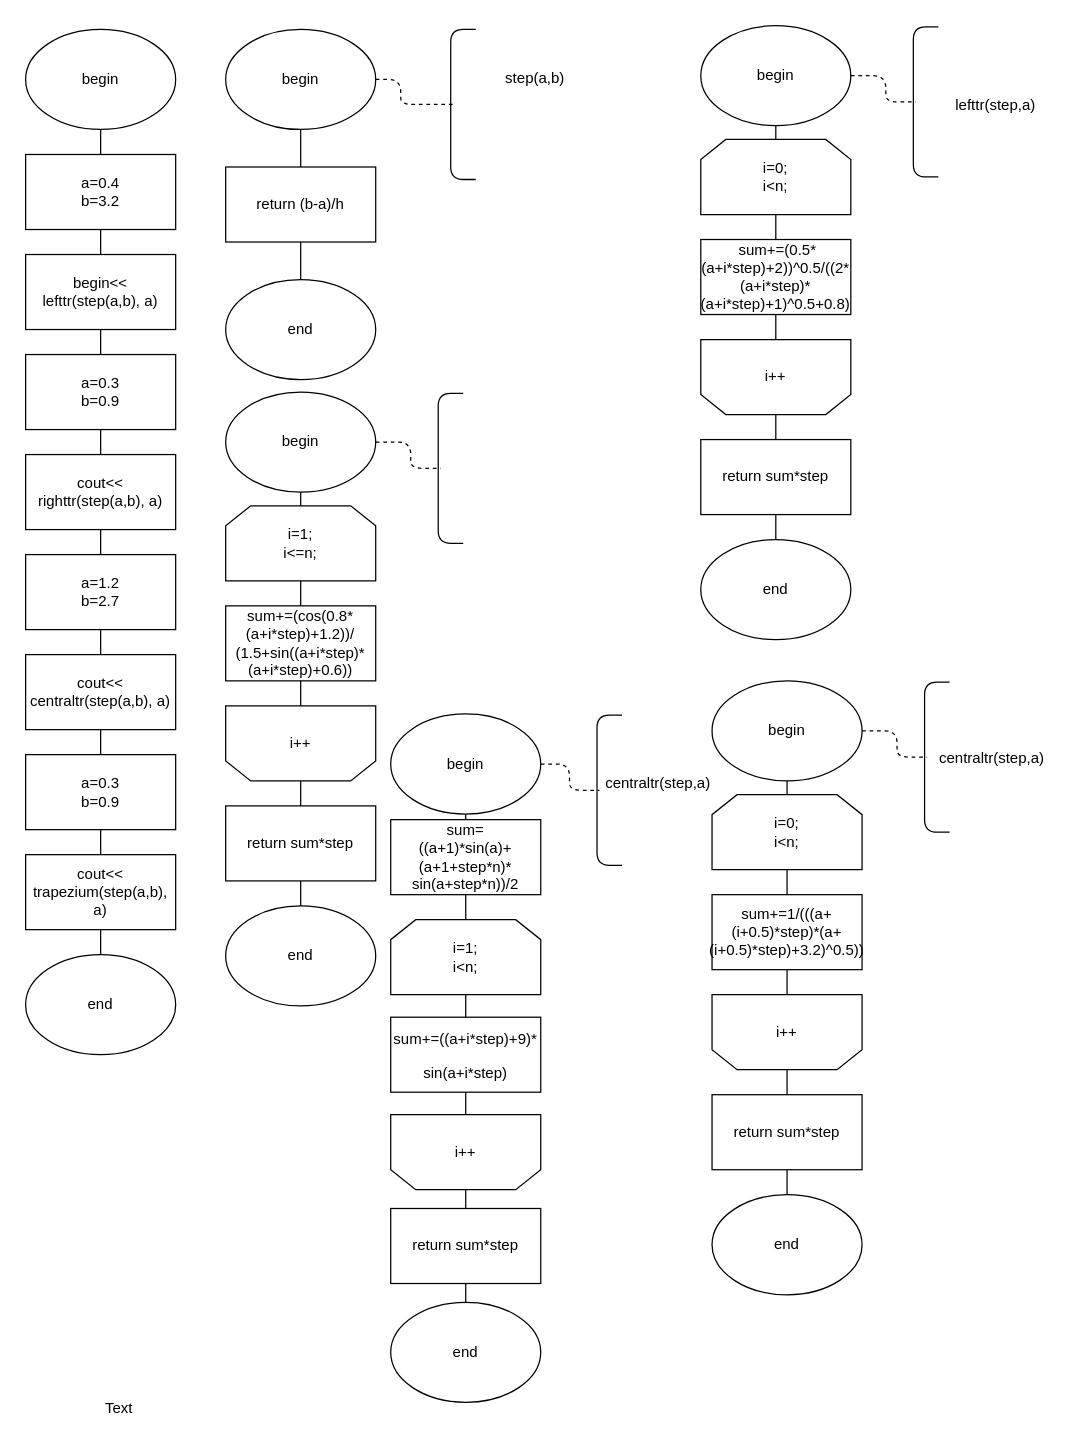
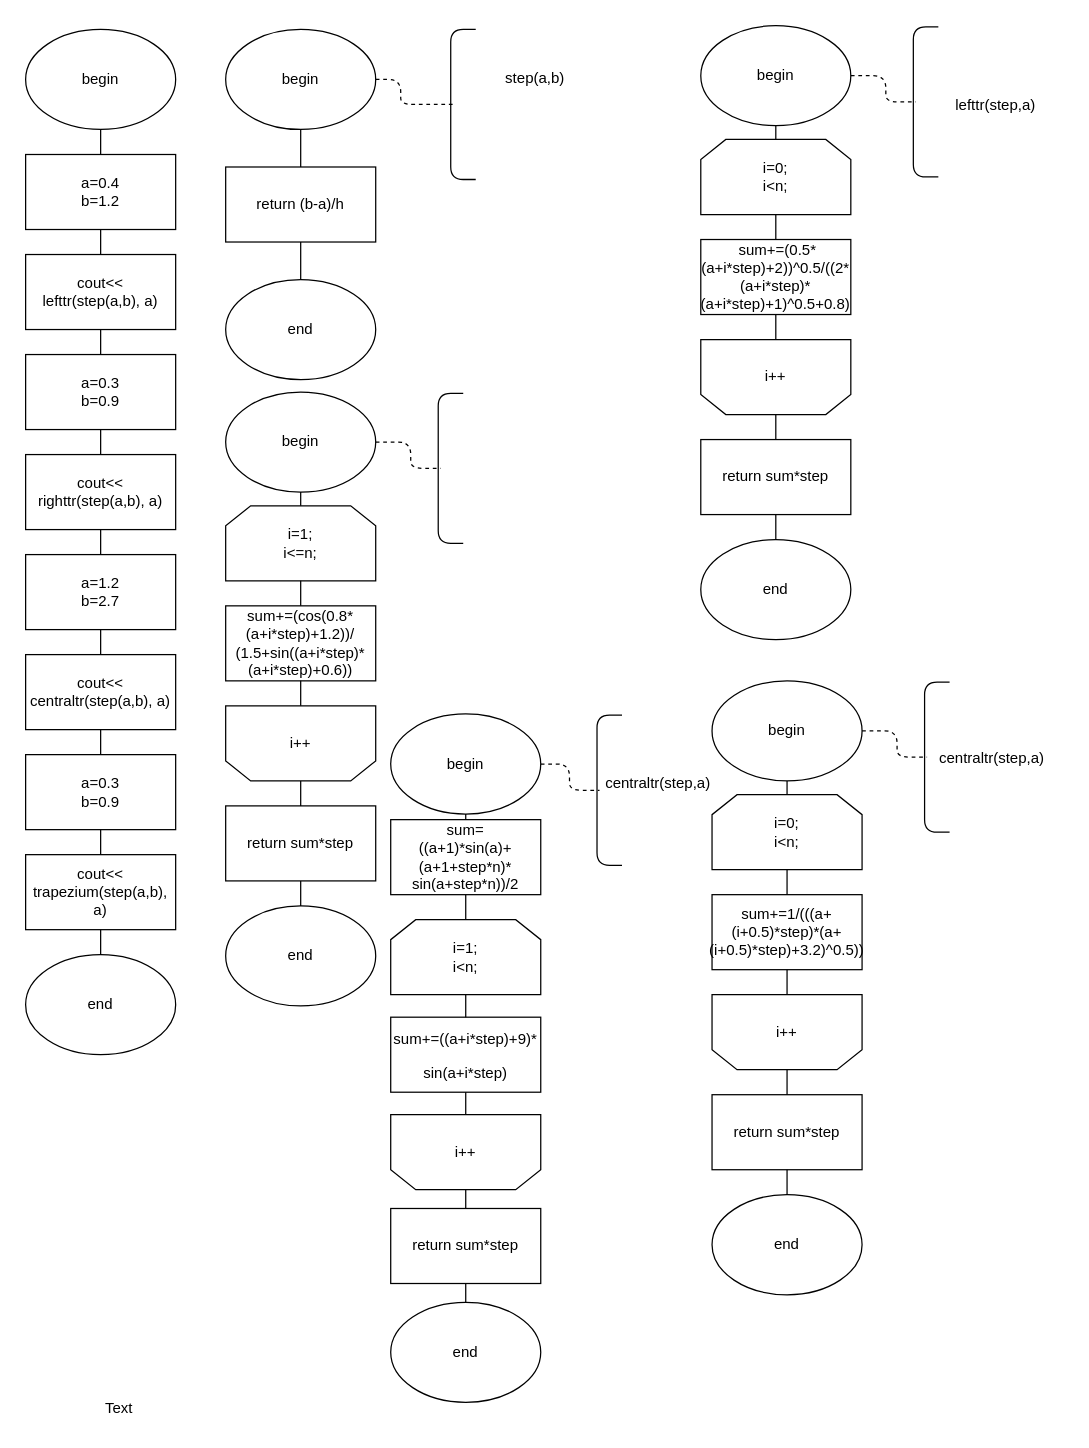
(101, 192) -> (101, 192)
(101, 292) -> (101, 292)
